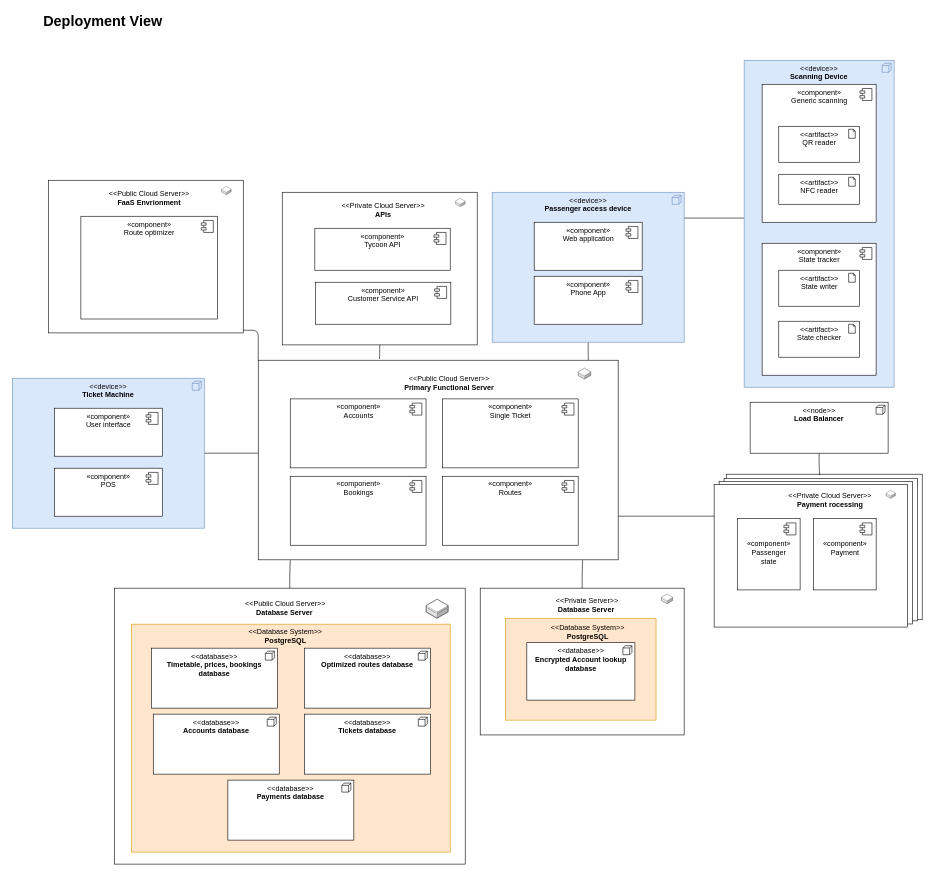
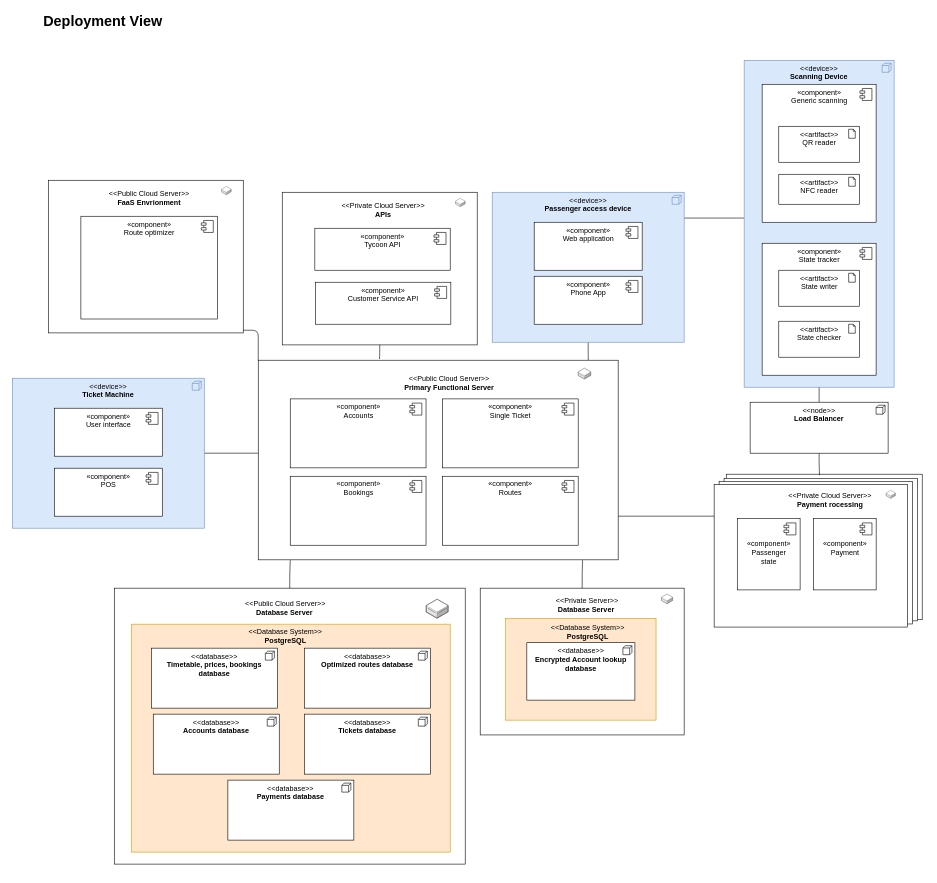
none -> (819, 394)
